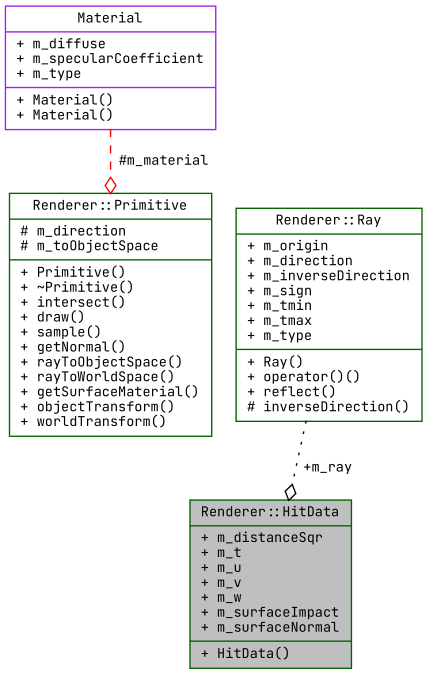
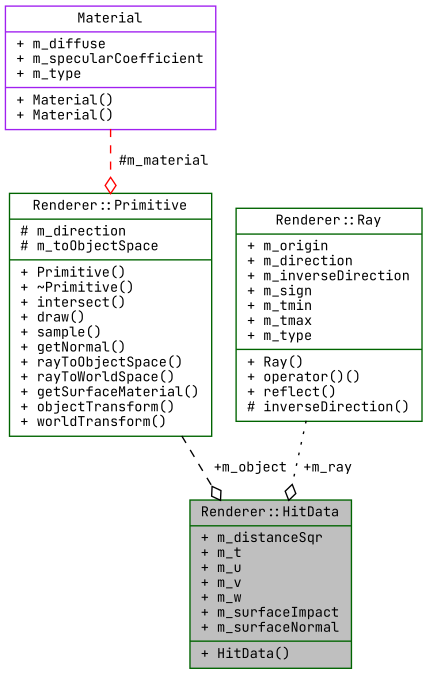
none -> (197, 461)
